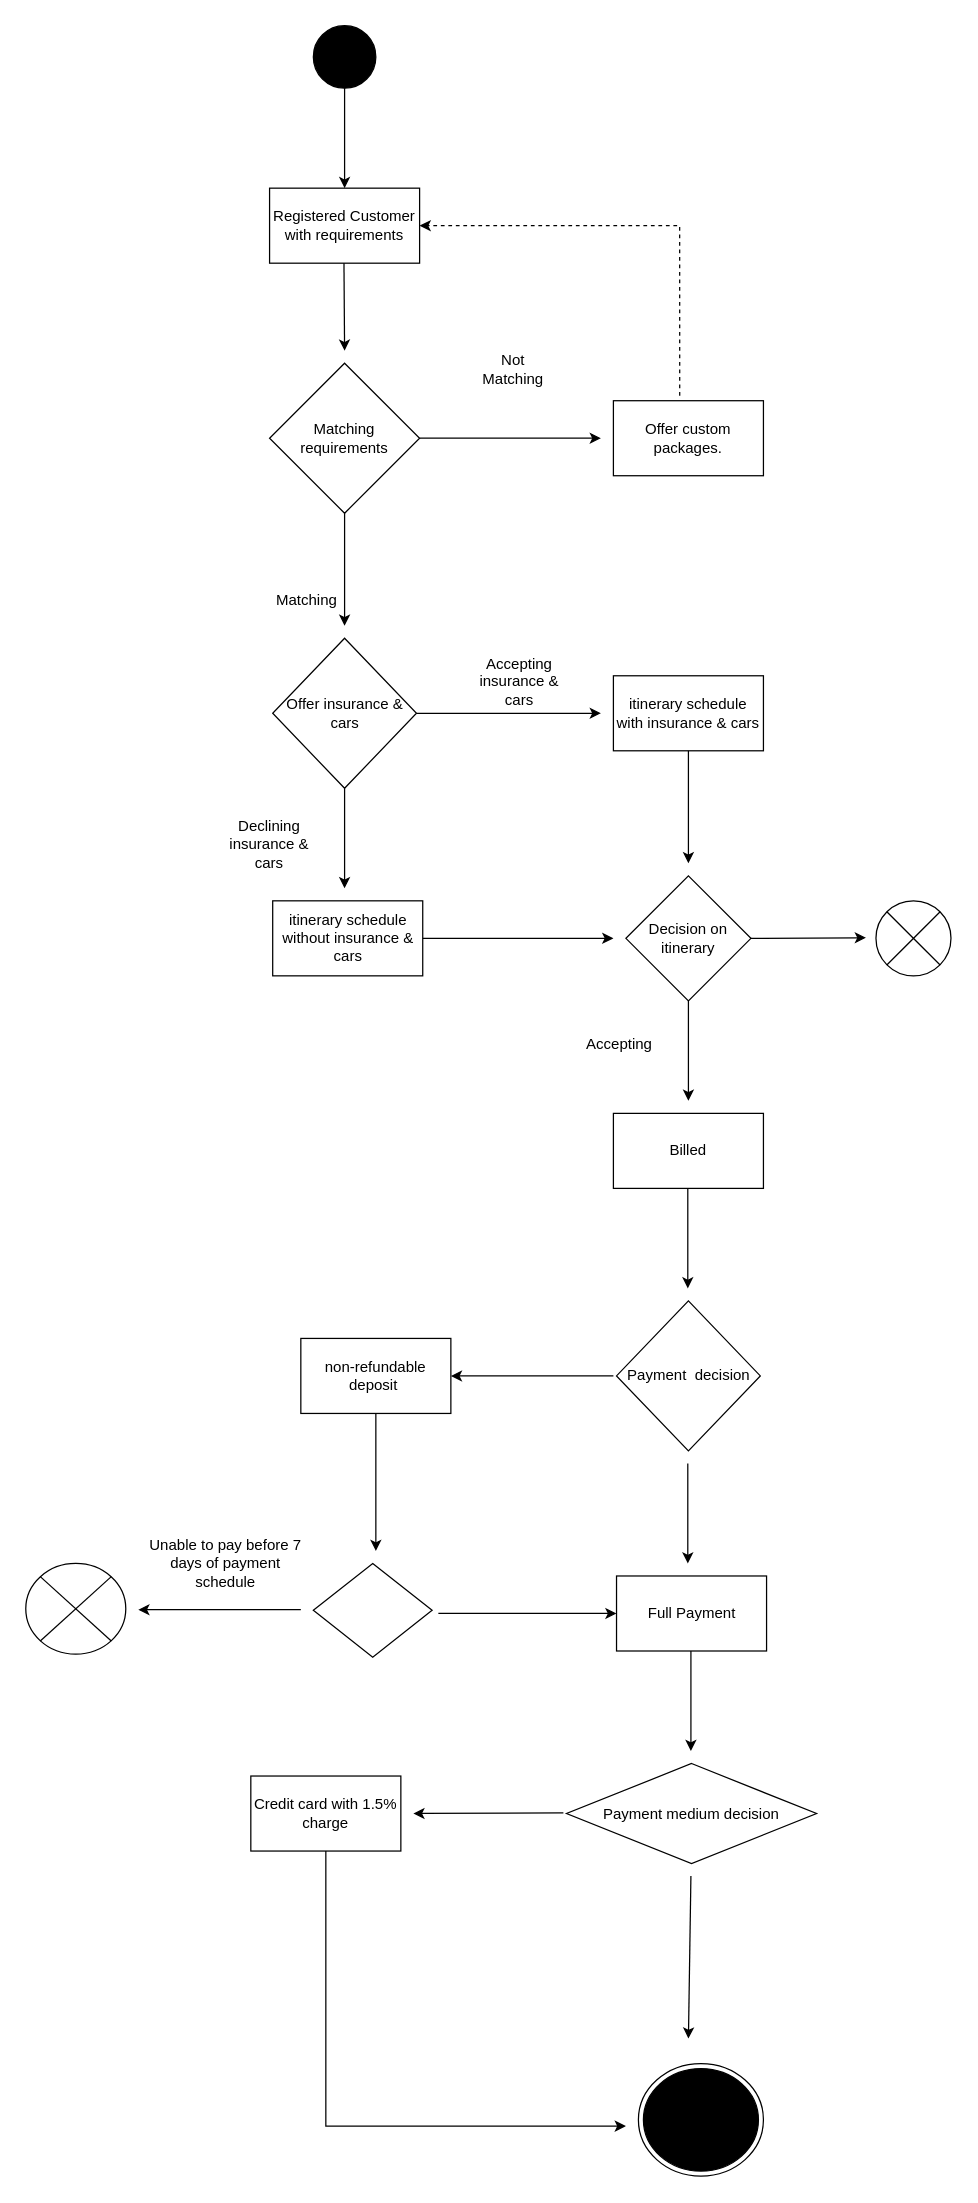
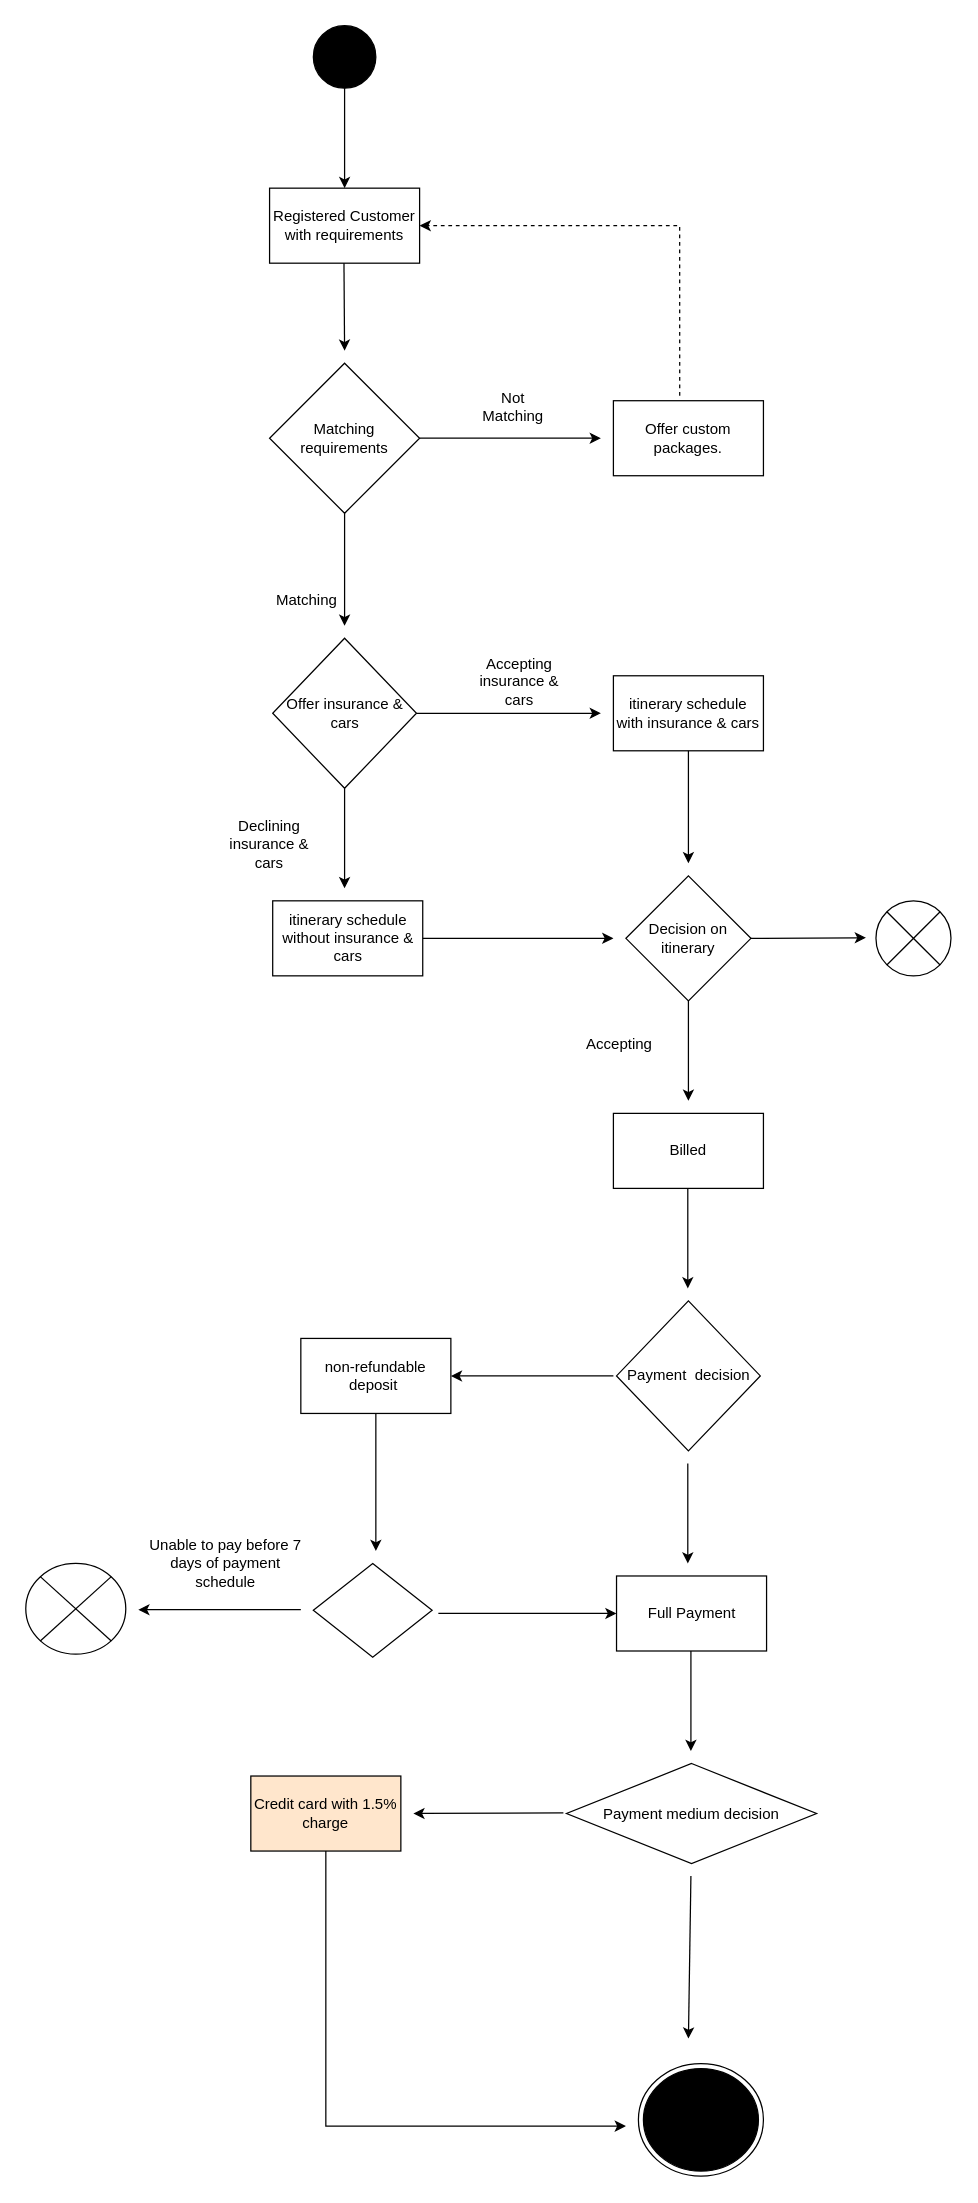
(513, 369) -> (513, 407)
(326, 1813) -> (326, 1813)
